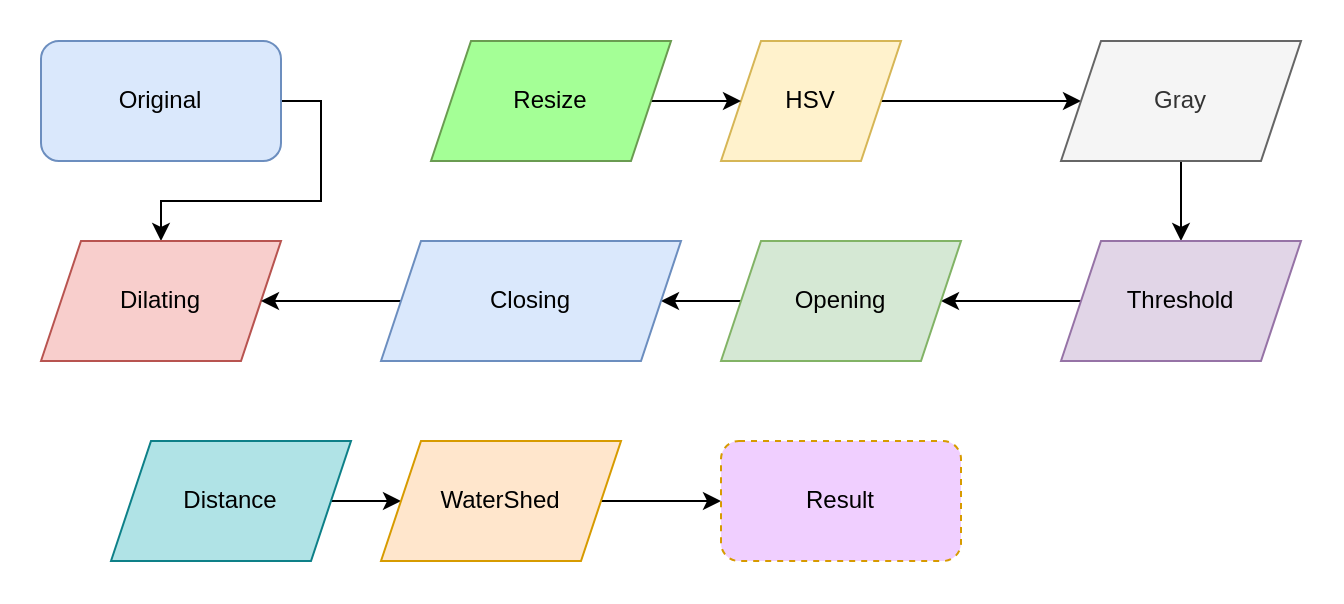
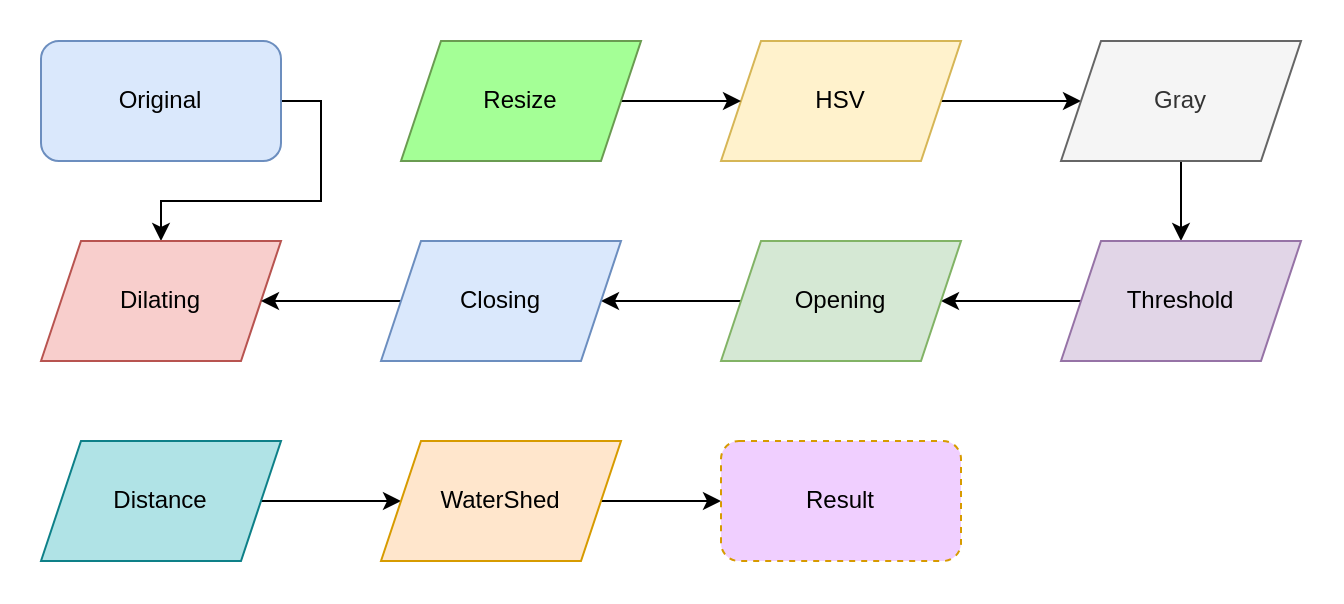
(551, 101) -> (521, 101)
(811, 101) -> (841, 101)
(531, 301) -> (501, 301)
(231, 501) -> (161, 501)
